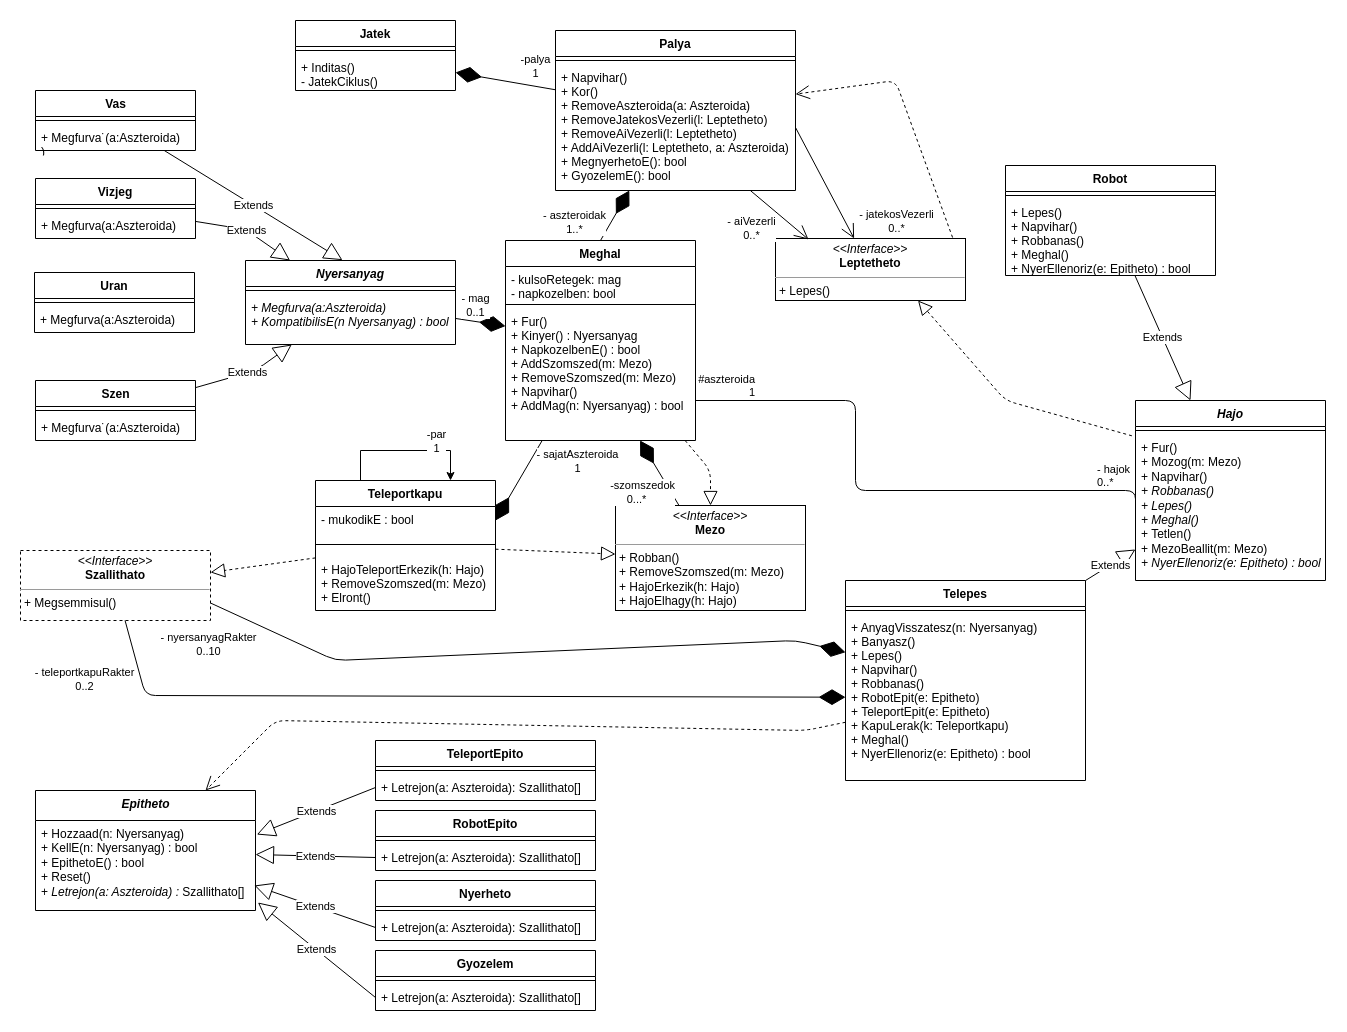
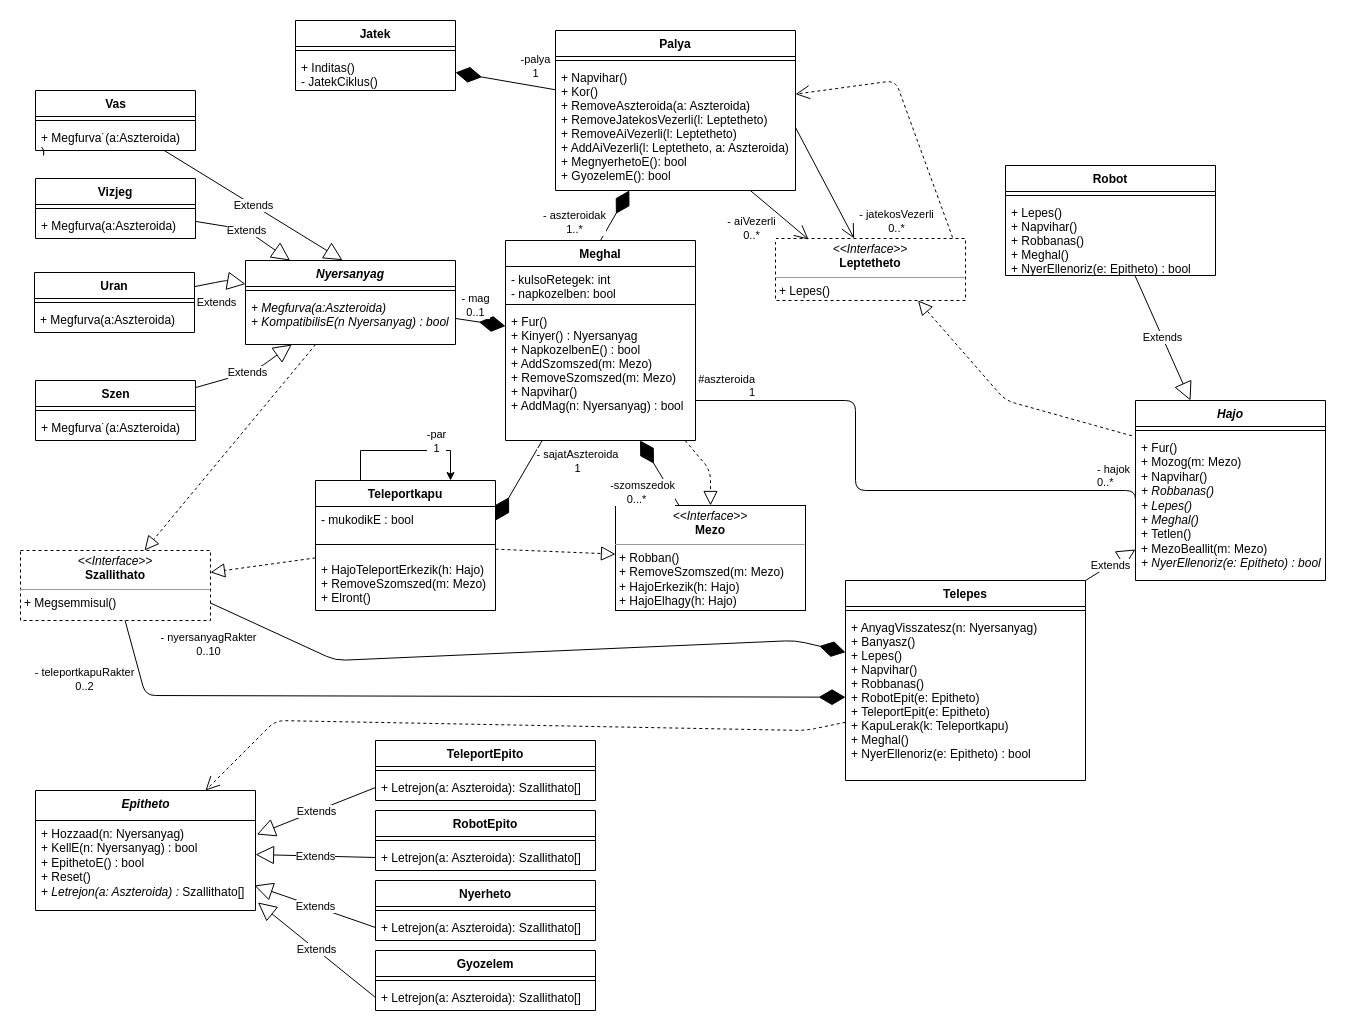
(871, 270) -> (871, 270)
(569, 280) -> (567, 280)
none -> (211, 283)
none -> (234, 442)
